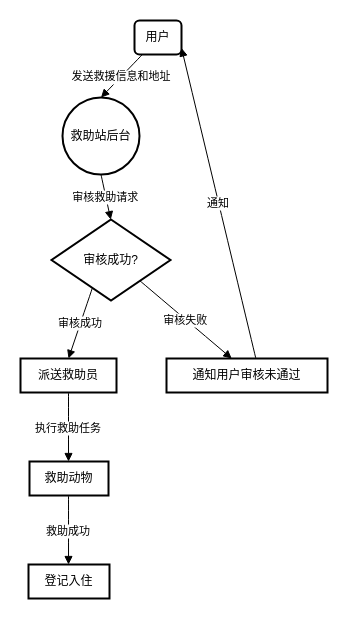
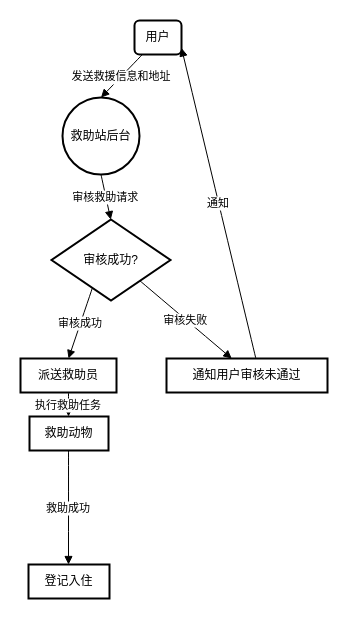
(69, 479) -> (69, 434)
